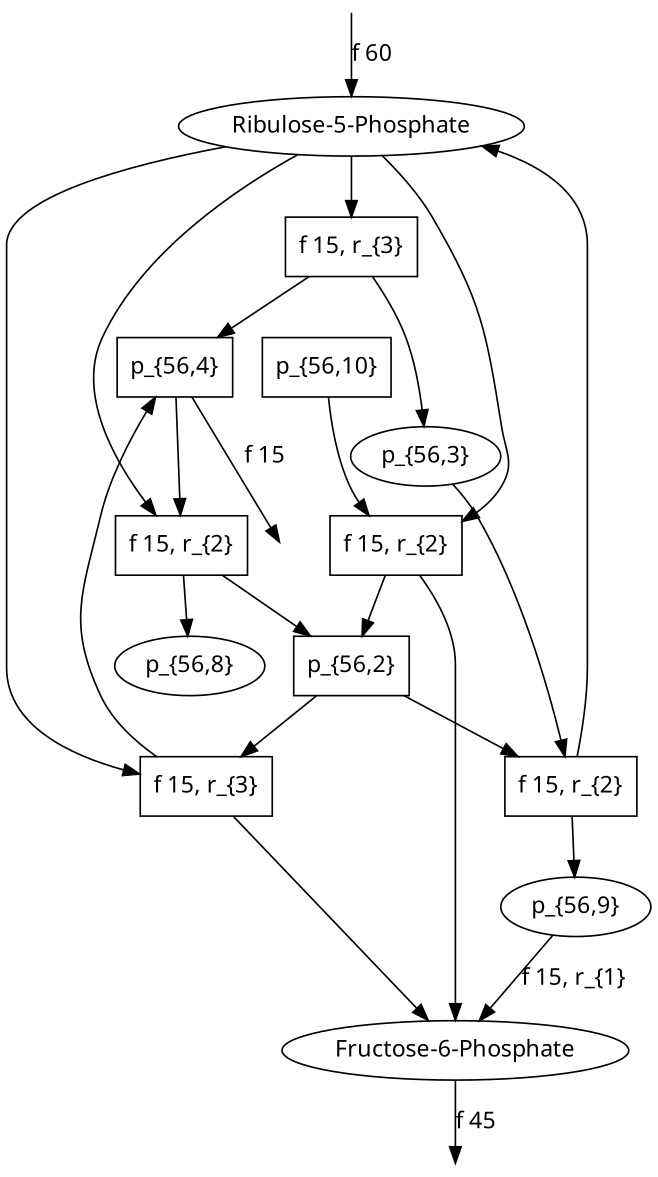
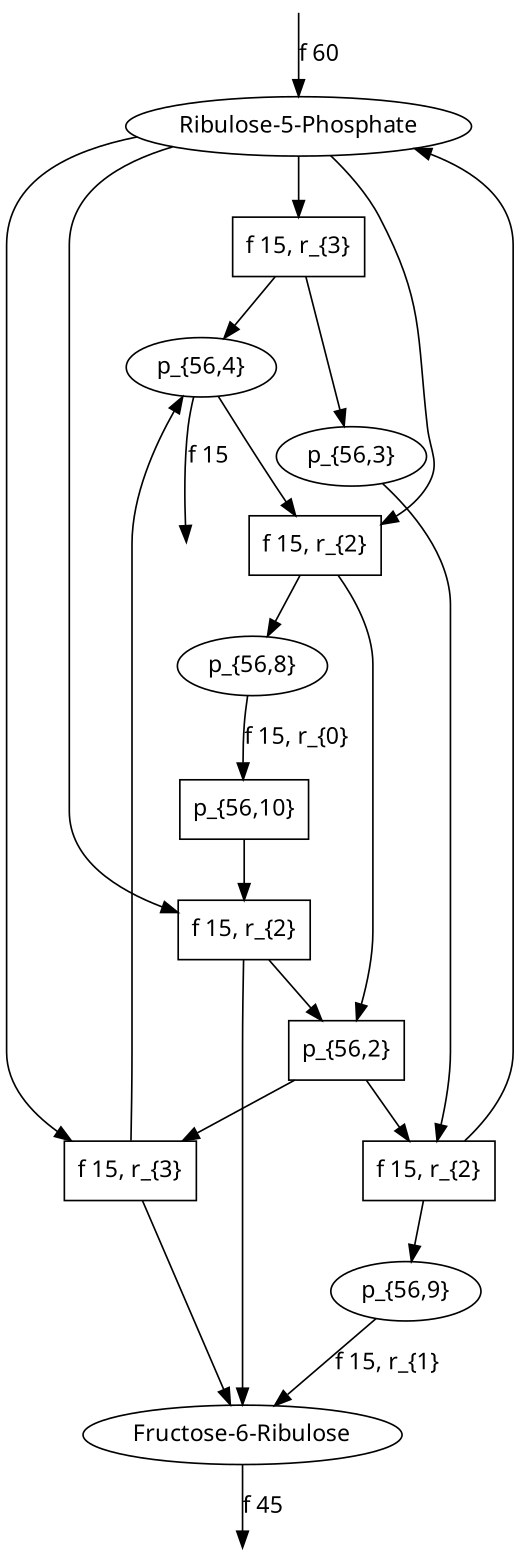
(175, 367) -> (201, 367)
none -> (244, 729)
(455, 1050) -> (243, 1435)
